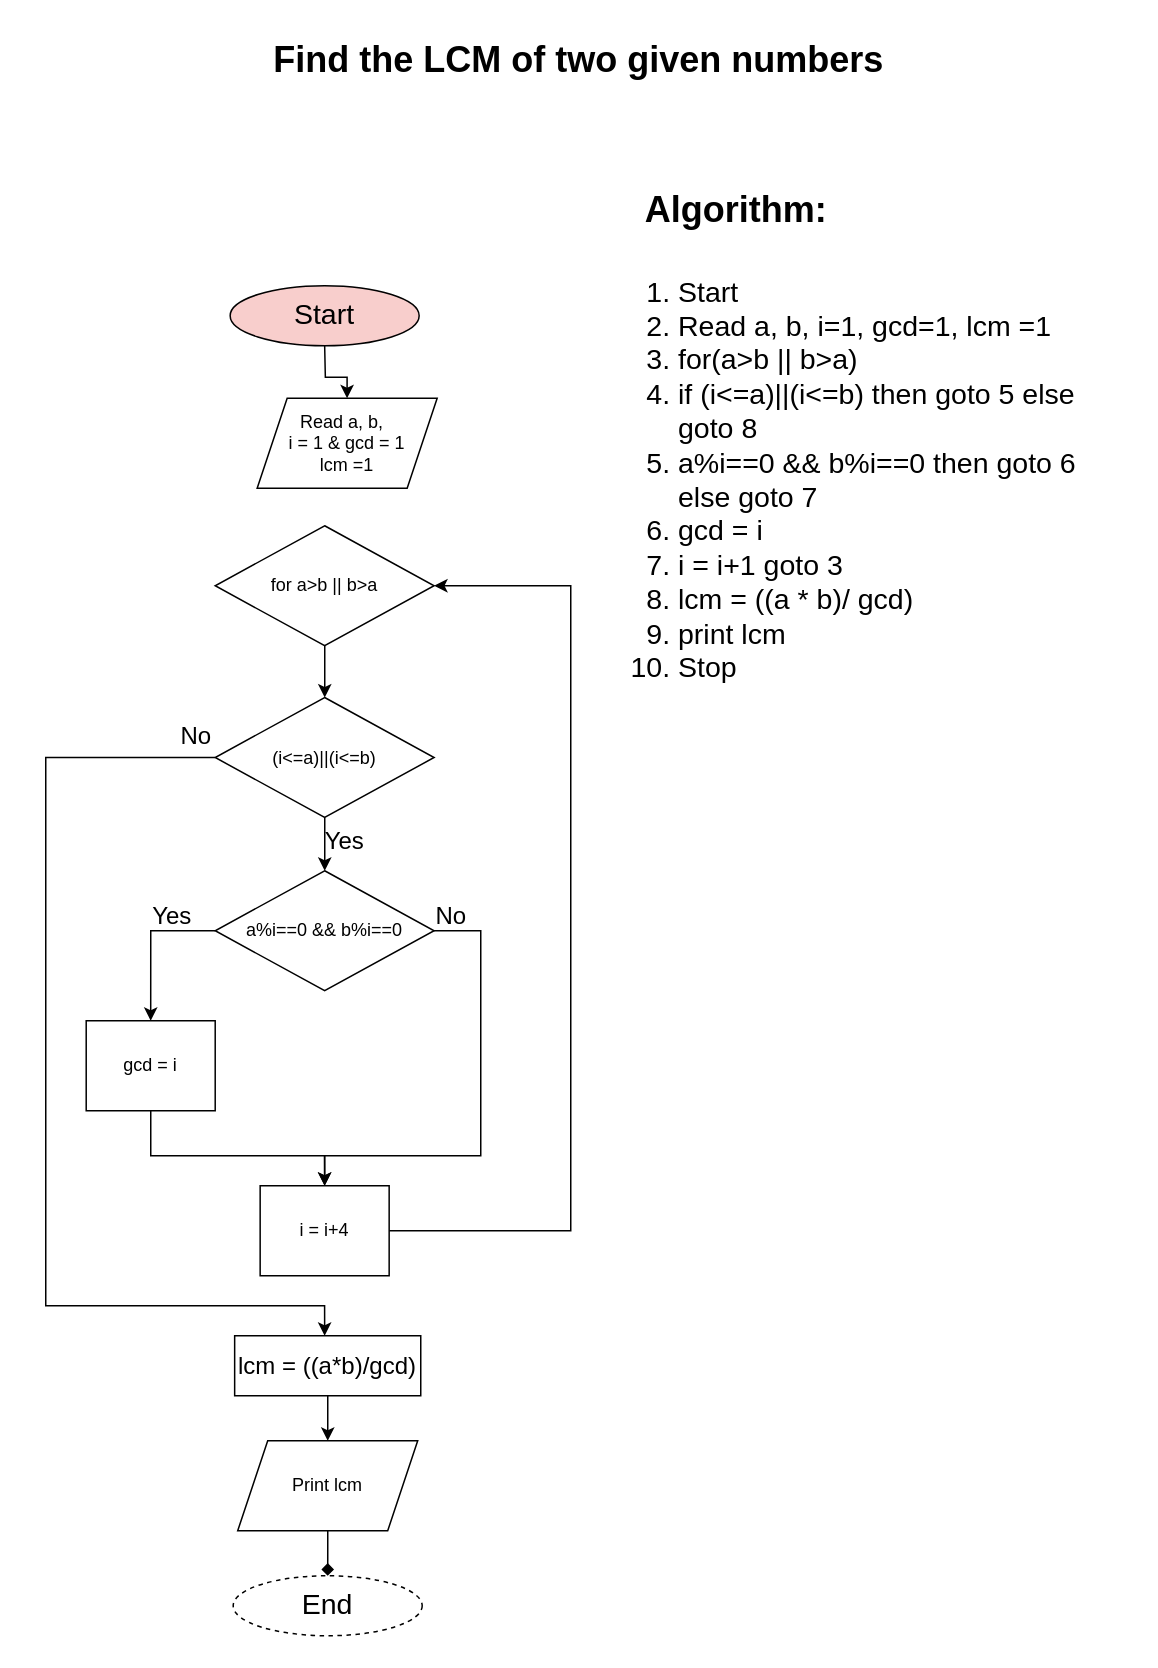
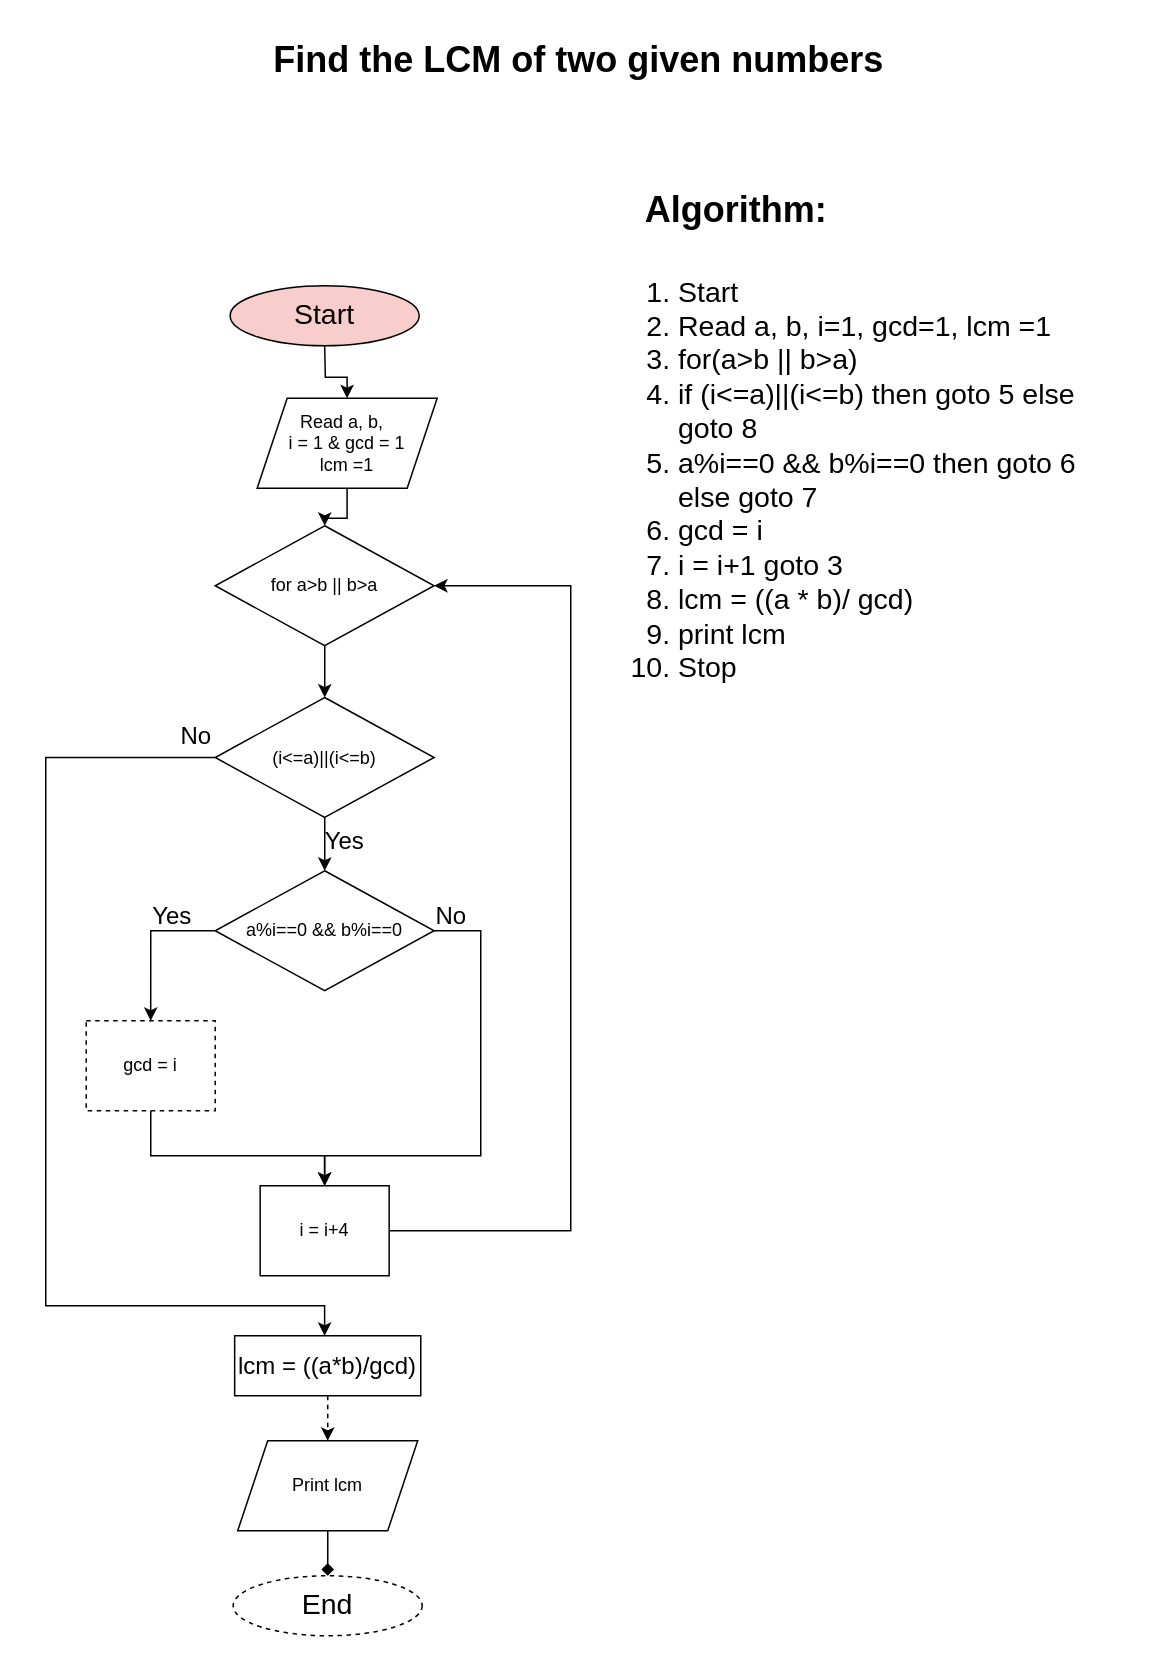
none -> (347, 515)
(151, 1066) -> (151, 1066)
(328, 1414) -> (328, 1414)
